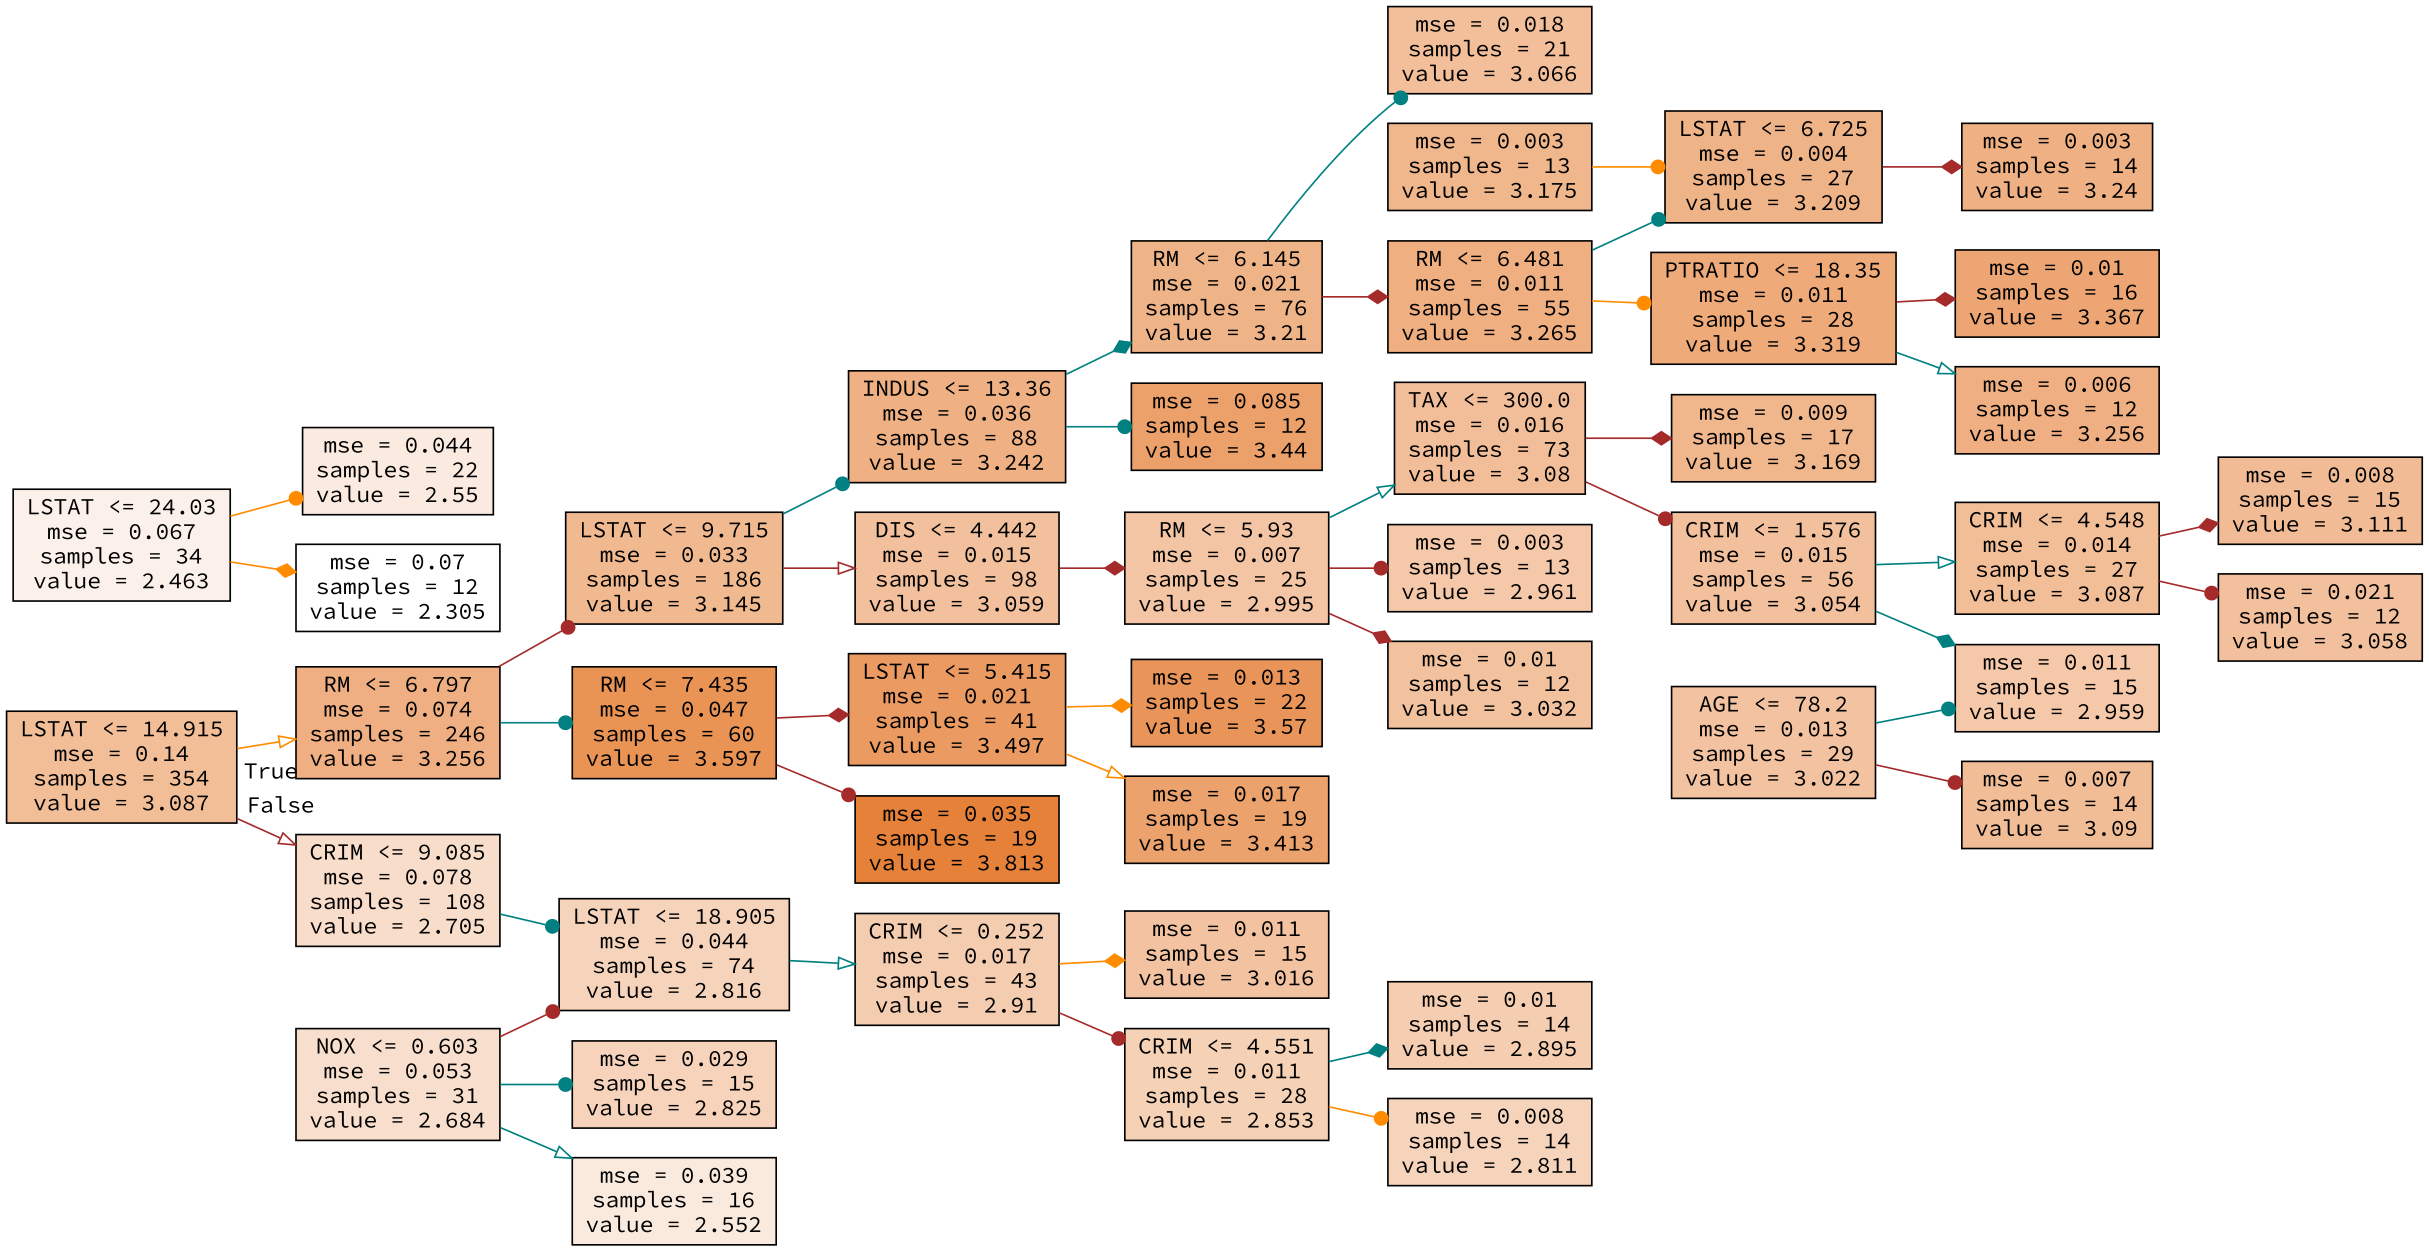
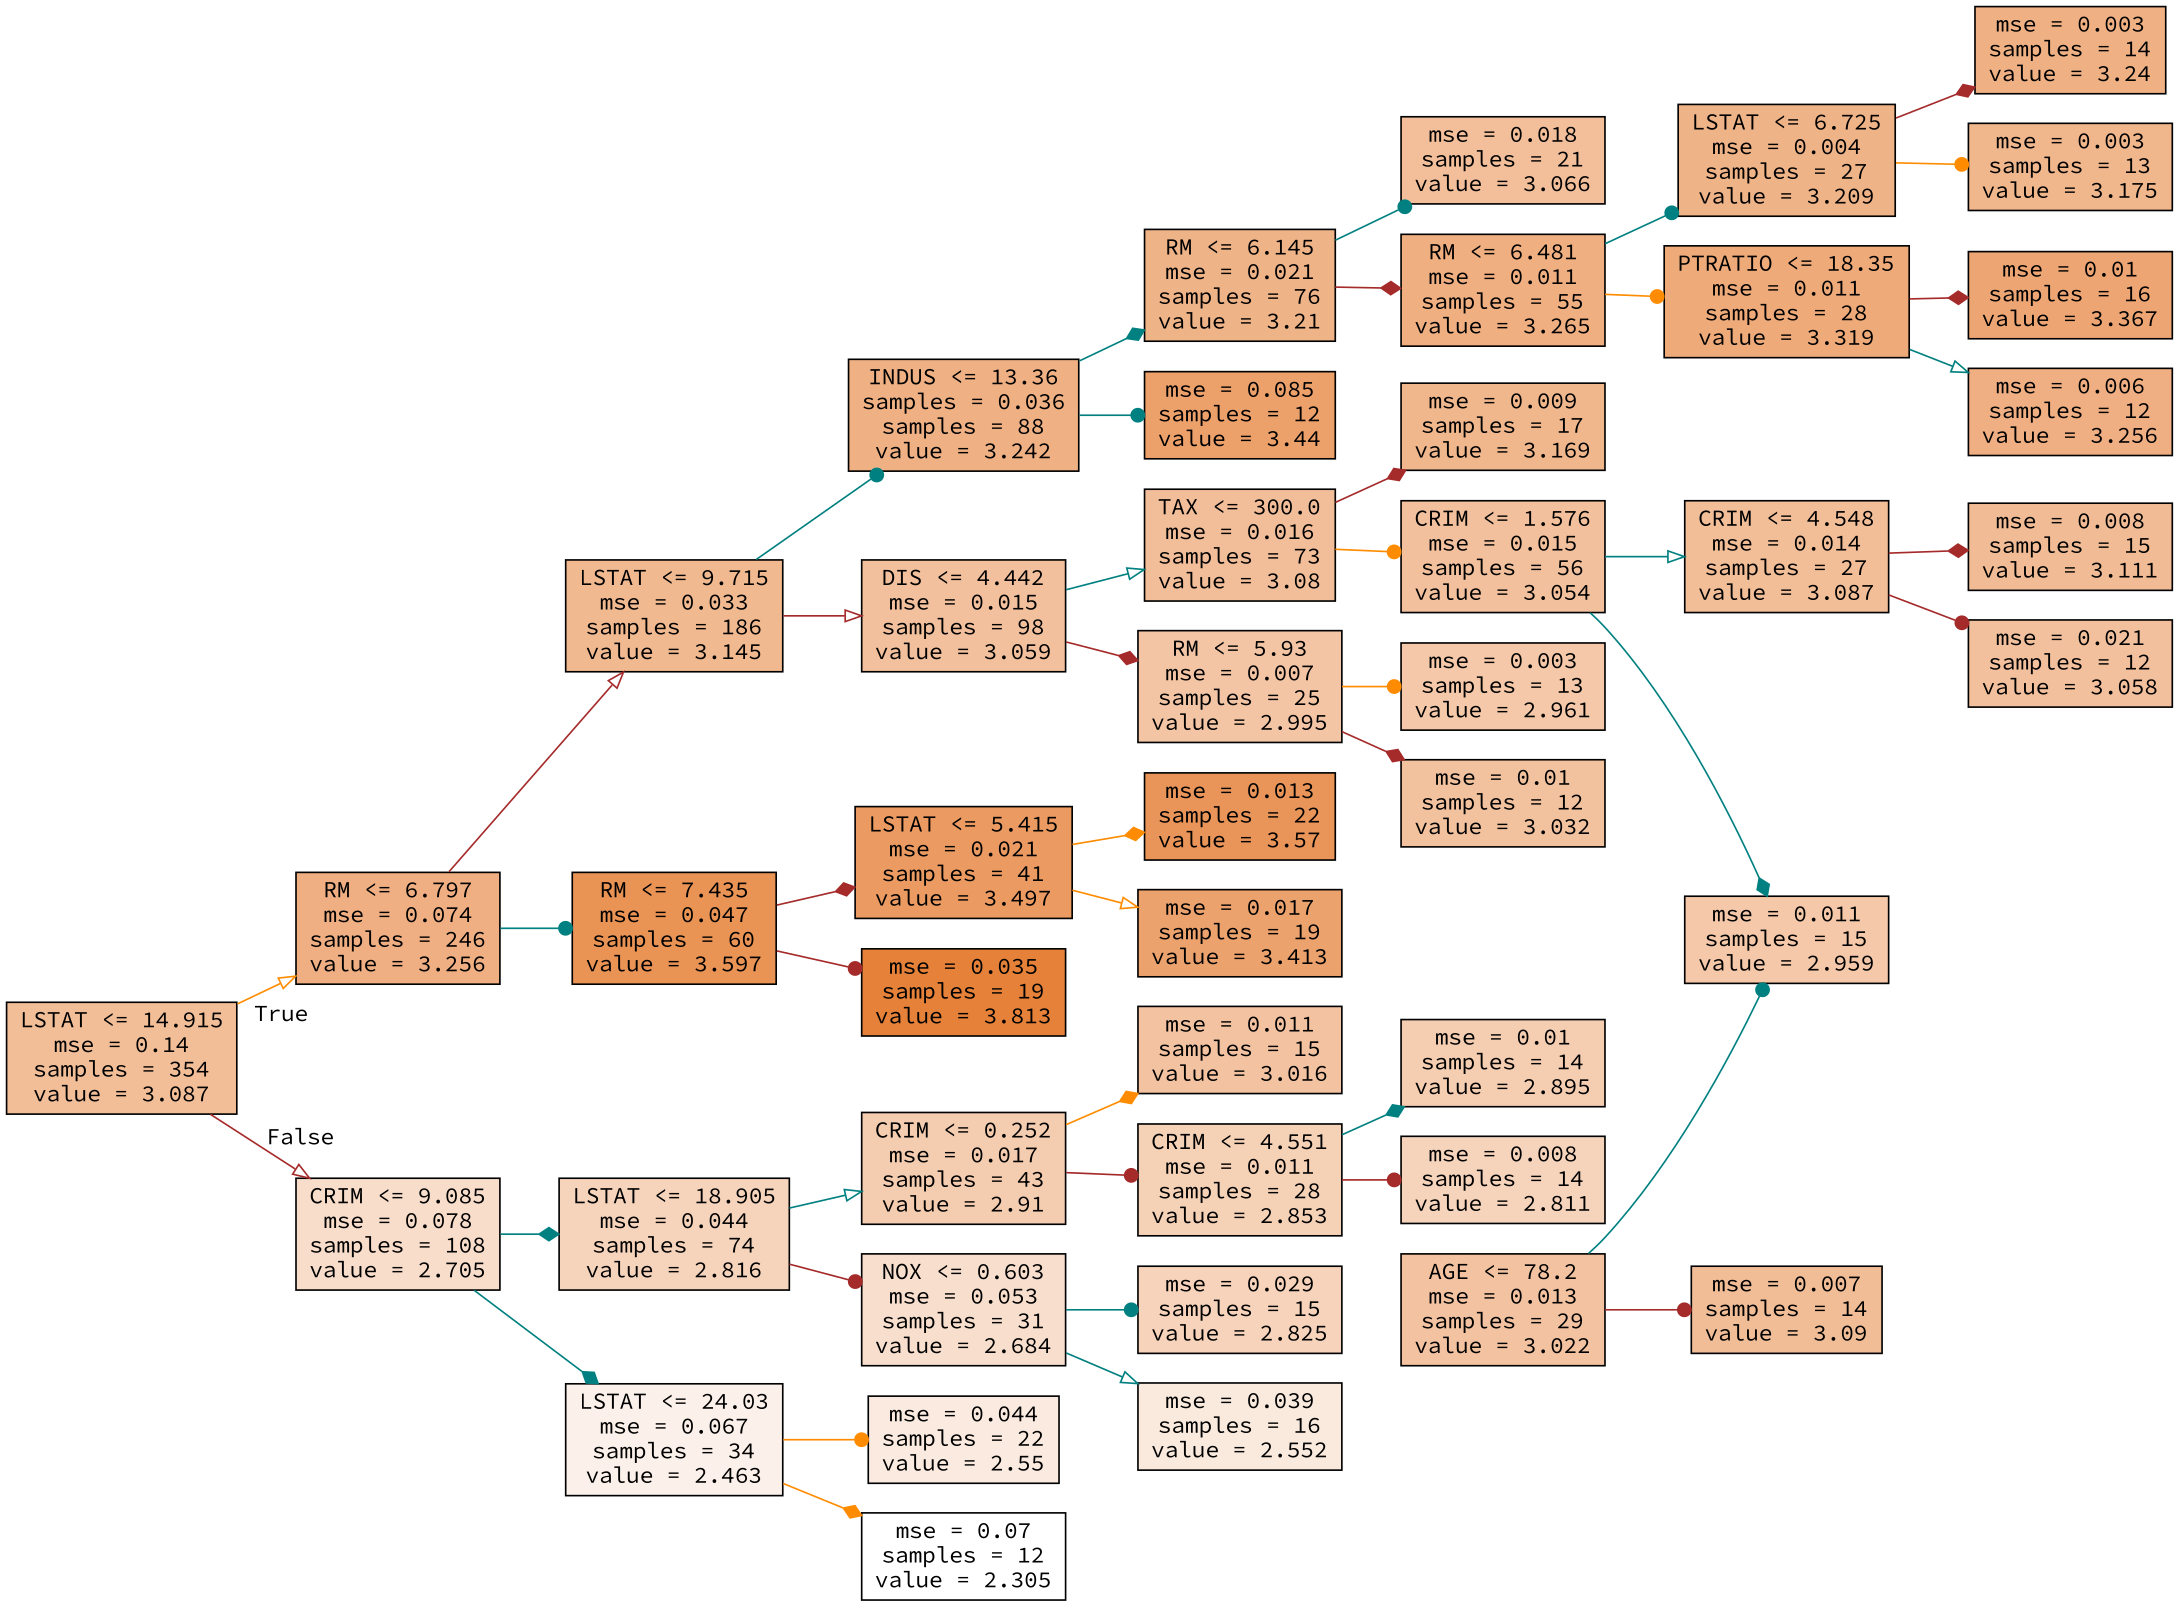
(1621, 167) -> (1925, 164)
(957, 427) -> (964, 415)
(1622, 499) -> (1361, 550)
(1354, 505) -> (1097, 582)
(1352, 568) -> (1365, 687)
(531, 649) -> (531, 778)
(523, 919) -> (520, 1234)
(523, 1026) -> (819, 1272)
(1352, 1112) -> (1365, 1180)
none -> (528, 1331)
